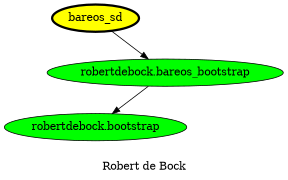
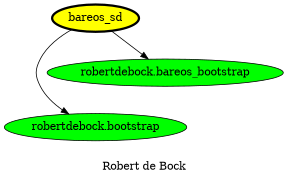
(133, 98) -> (37, 67)
